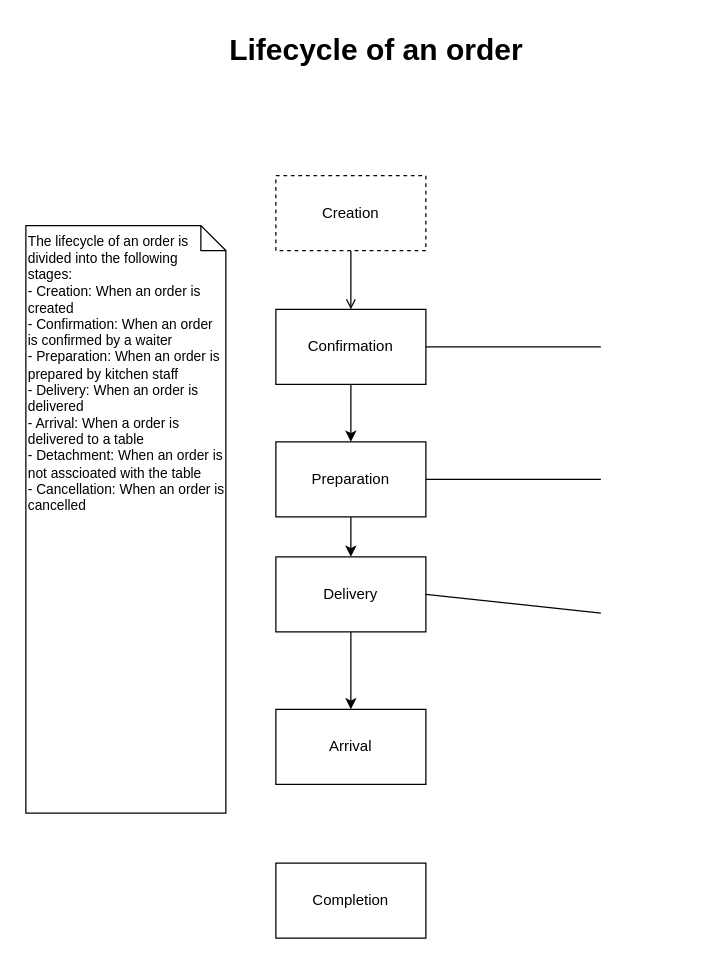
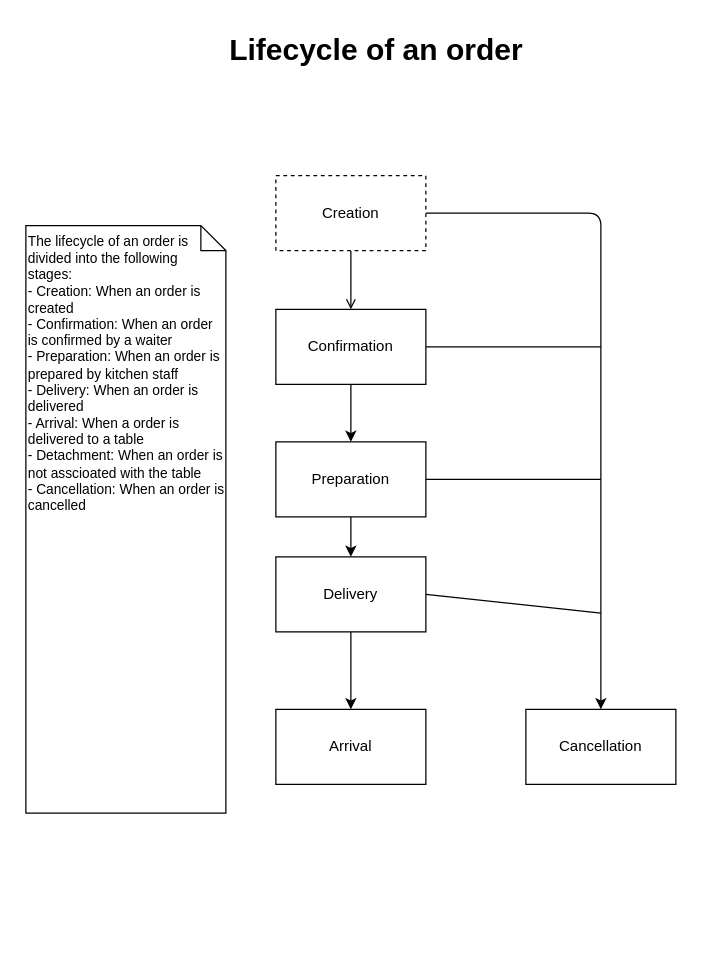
none -> (601, 375)
none -> (601, 747)
(351, 901) -> none
